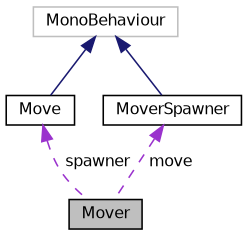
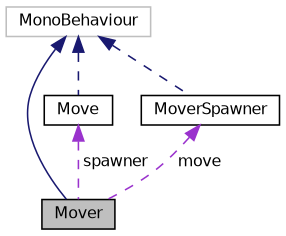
(68, 72) -> (78, 74)
(144, 72) -> (151, 70)
none -> (29, 126)
